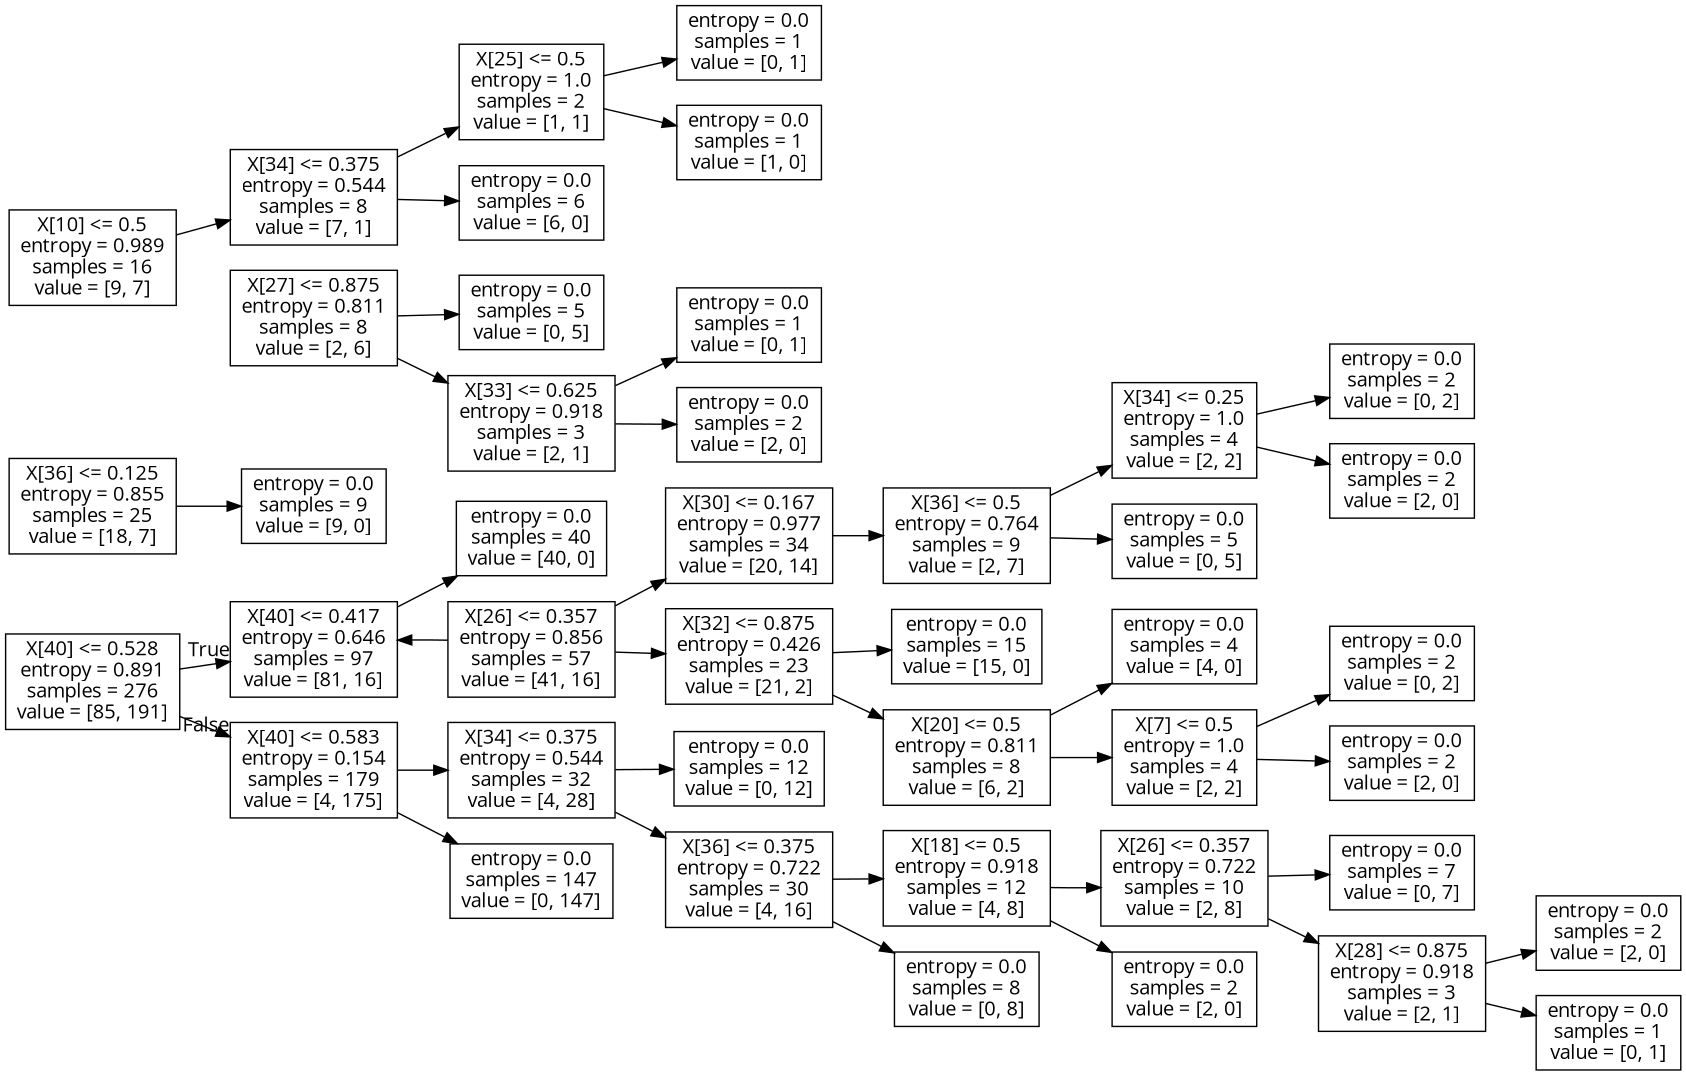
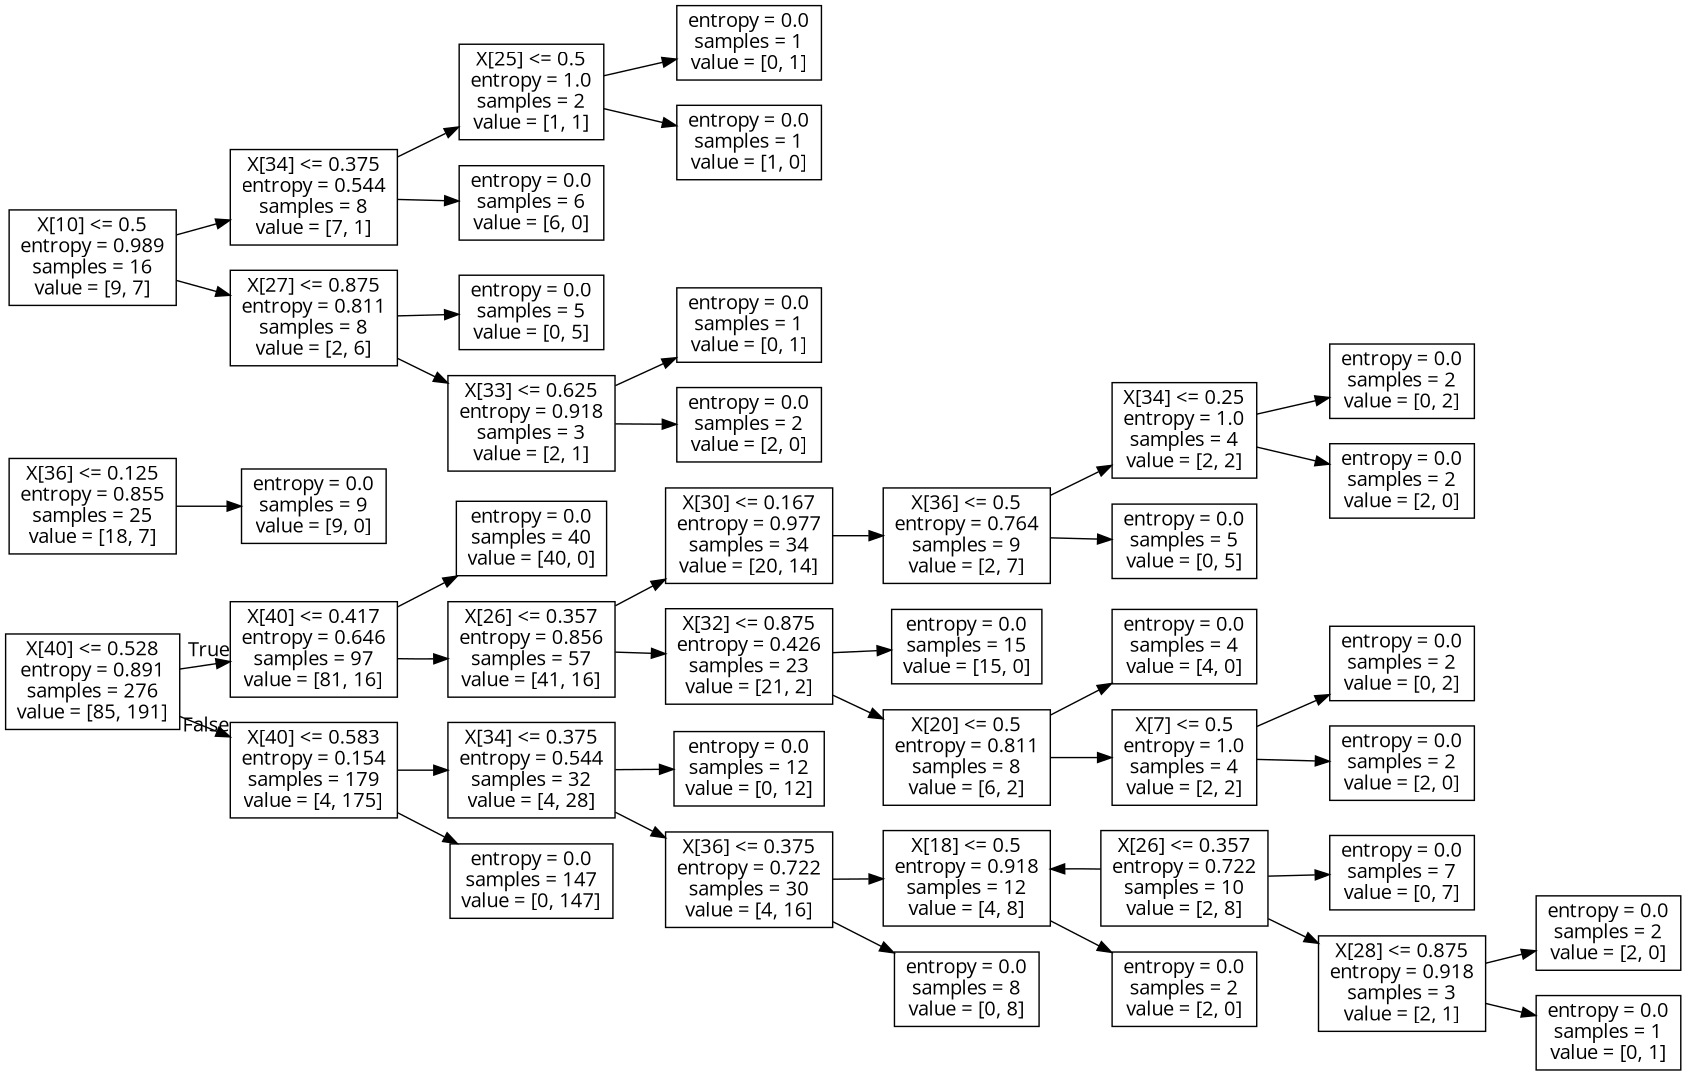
none -> (197, 286)
(430, 640) -> (416, 659)
(1068, 888) -> (1083, 869)
